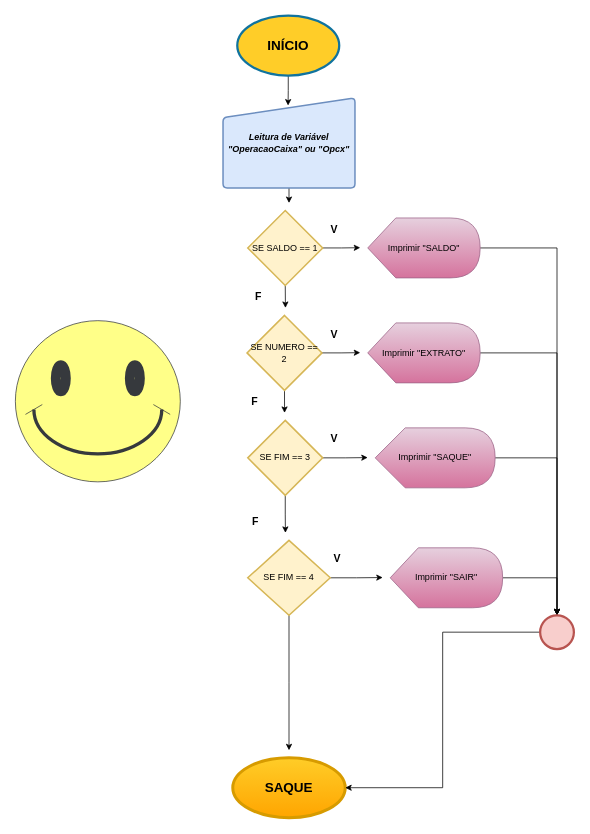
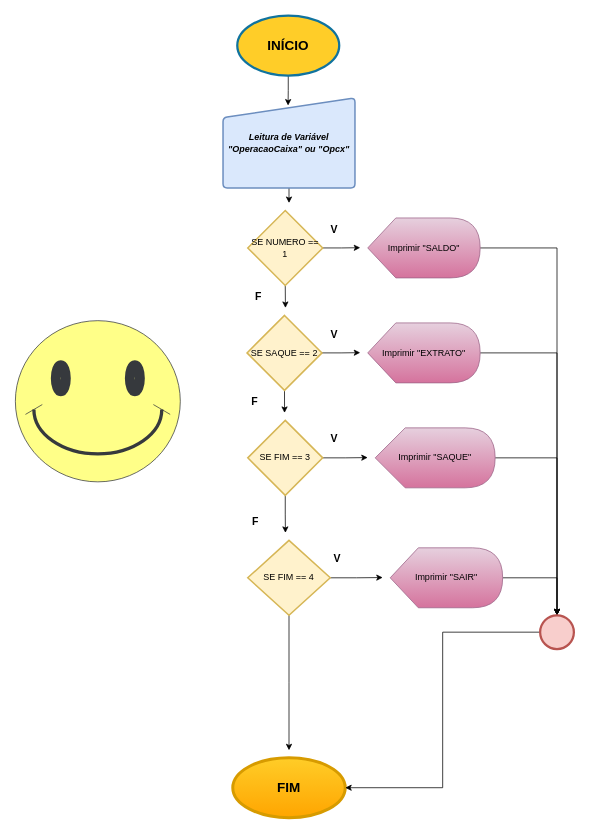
(285, 248) -> (285, 248)
(285, 353) -> (285, 353)
(289, 788) -> (289, 788)
